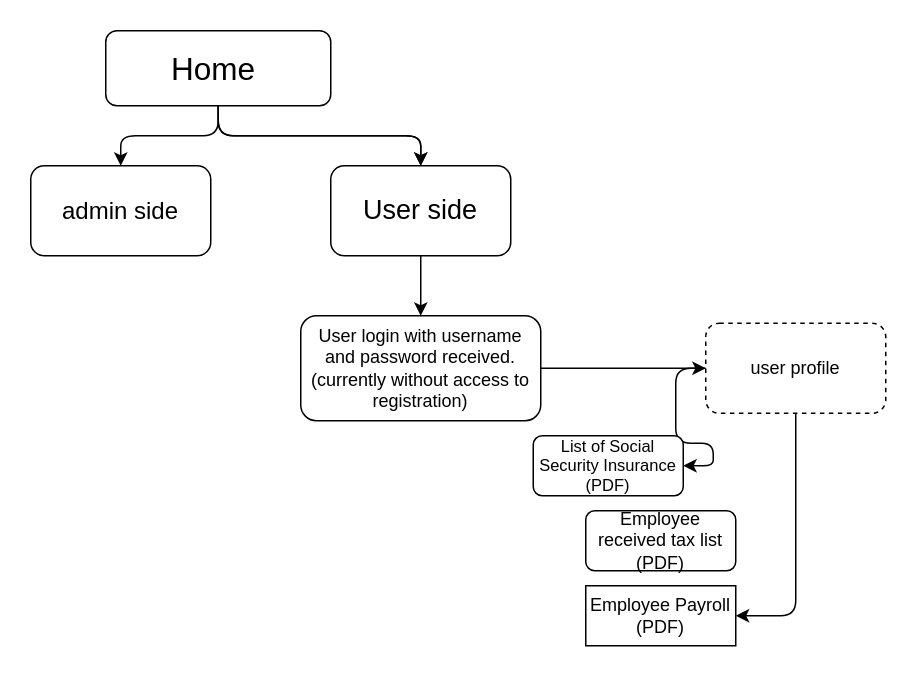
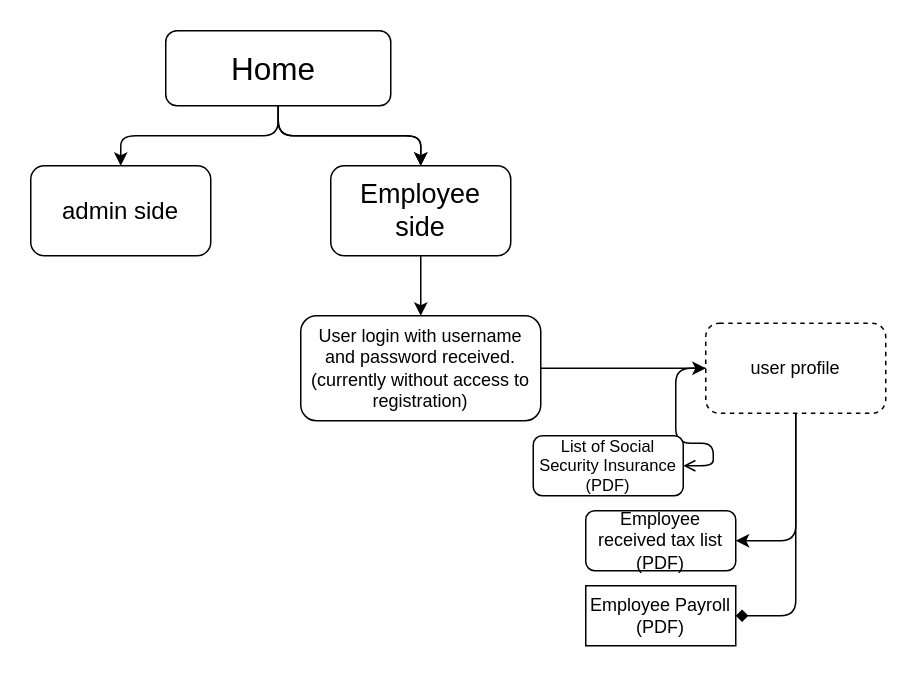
(218, 68) -> (278, 68)
(421, 211) -> (421, 211)
(695, 466) -> (692, 466)
none -> (770, 541)
(747, 616) -> (748, 616)
